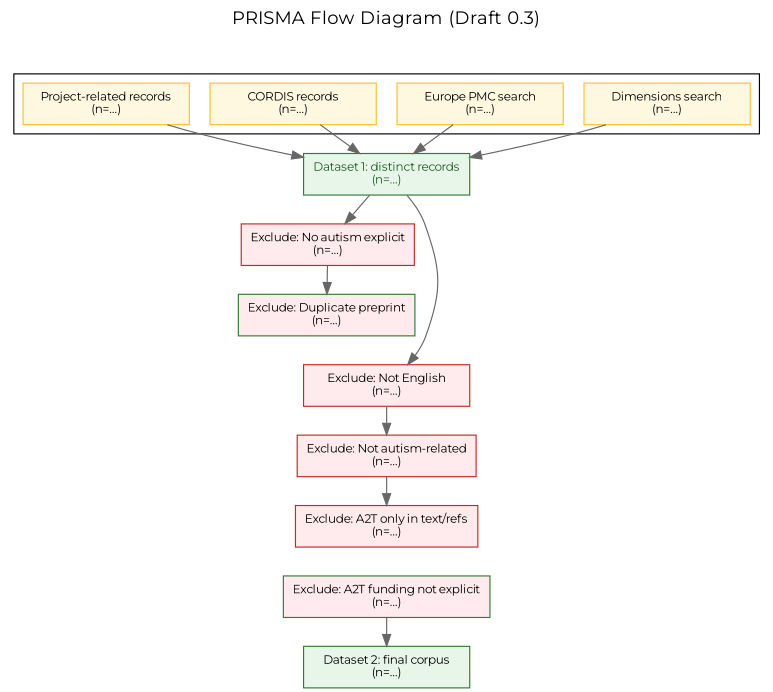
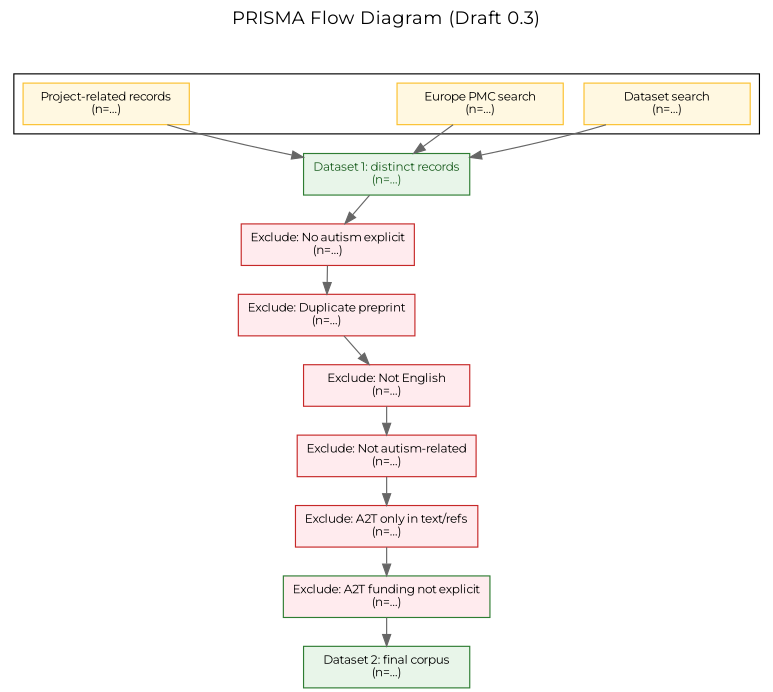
(293, 104) -> none
(667, 104) -> (667, 104)
(437, 274) -> (353, 346)
(327, 315) -> (327, 315)
none -> (387, 555)
